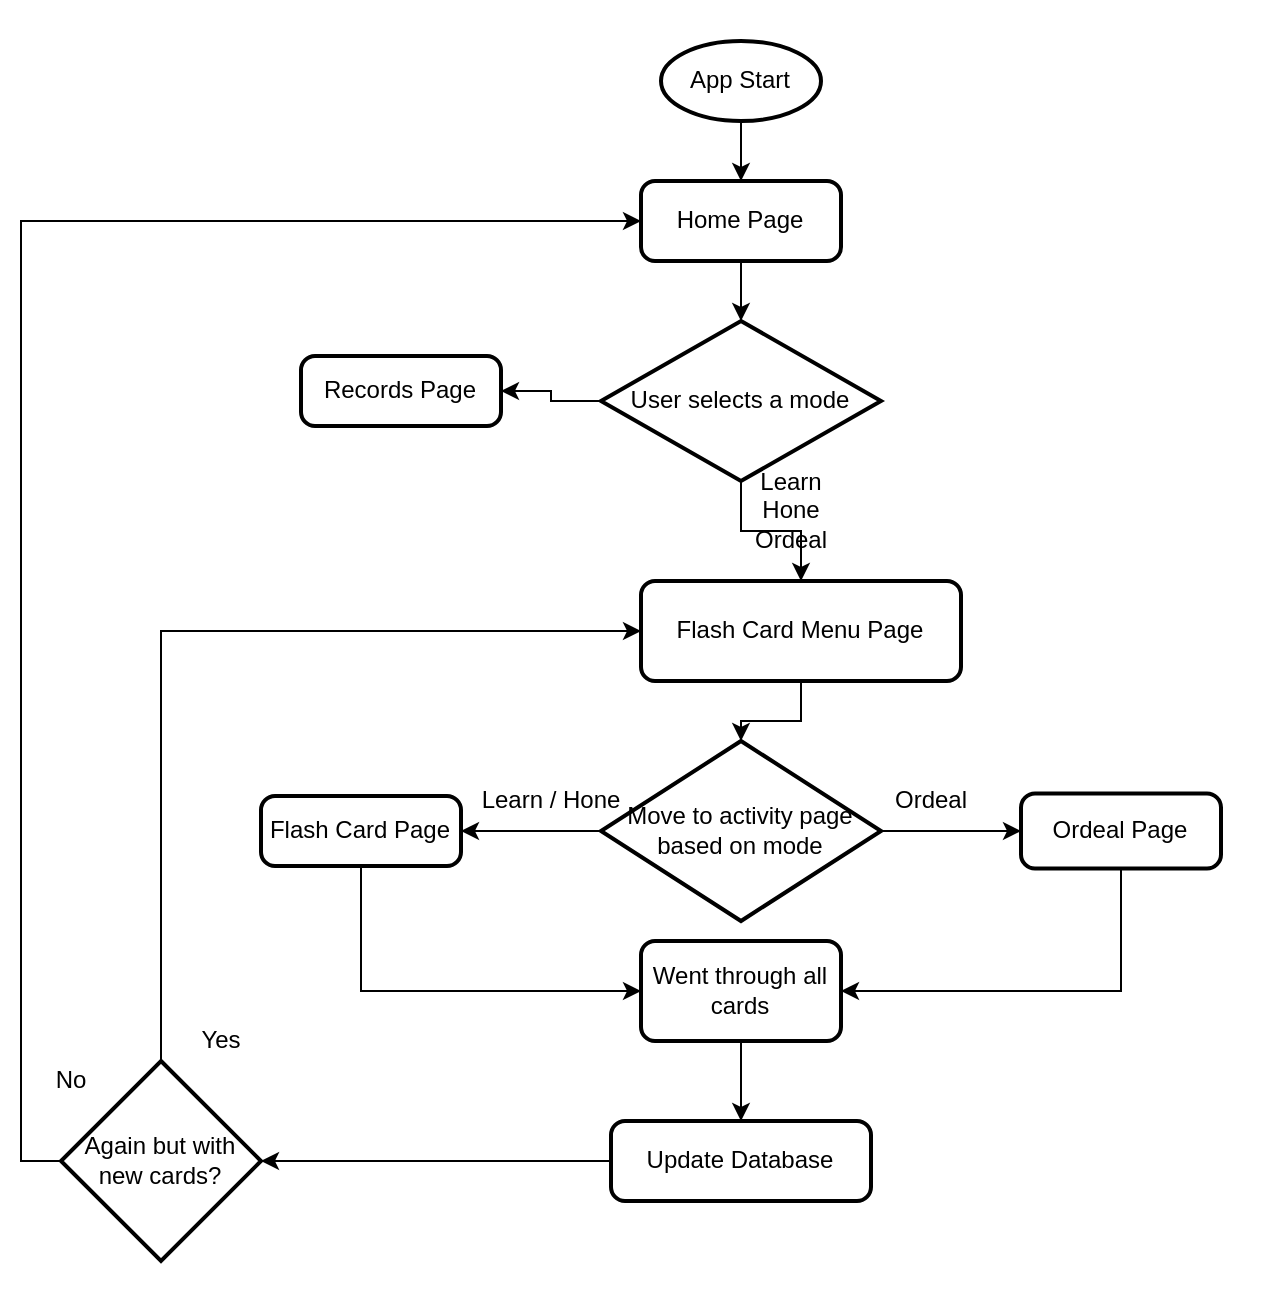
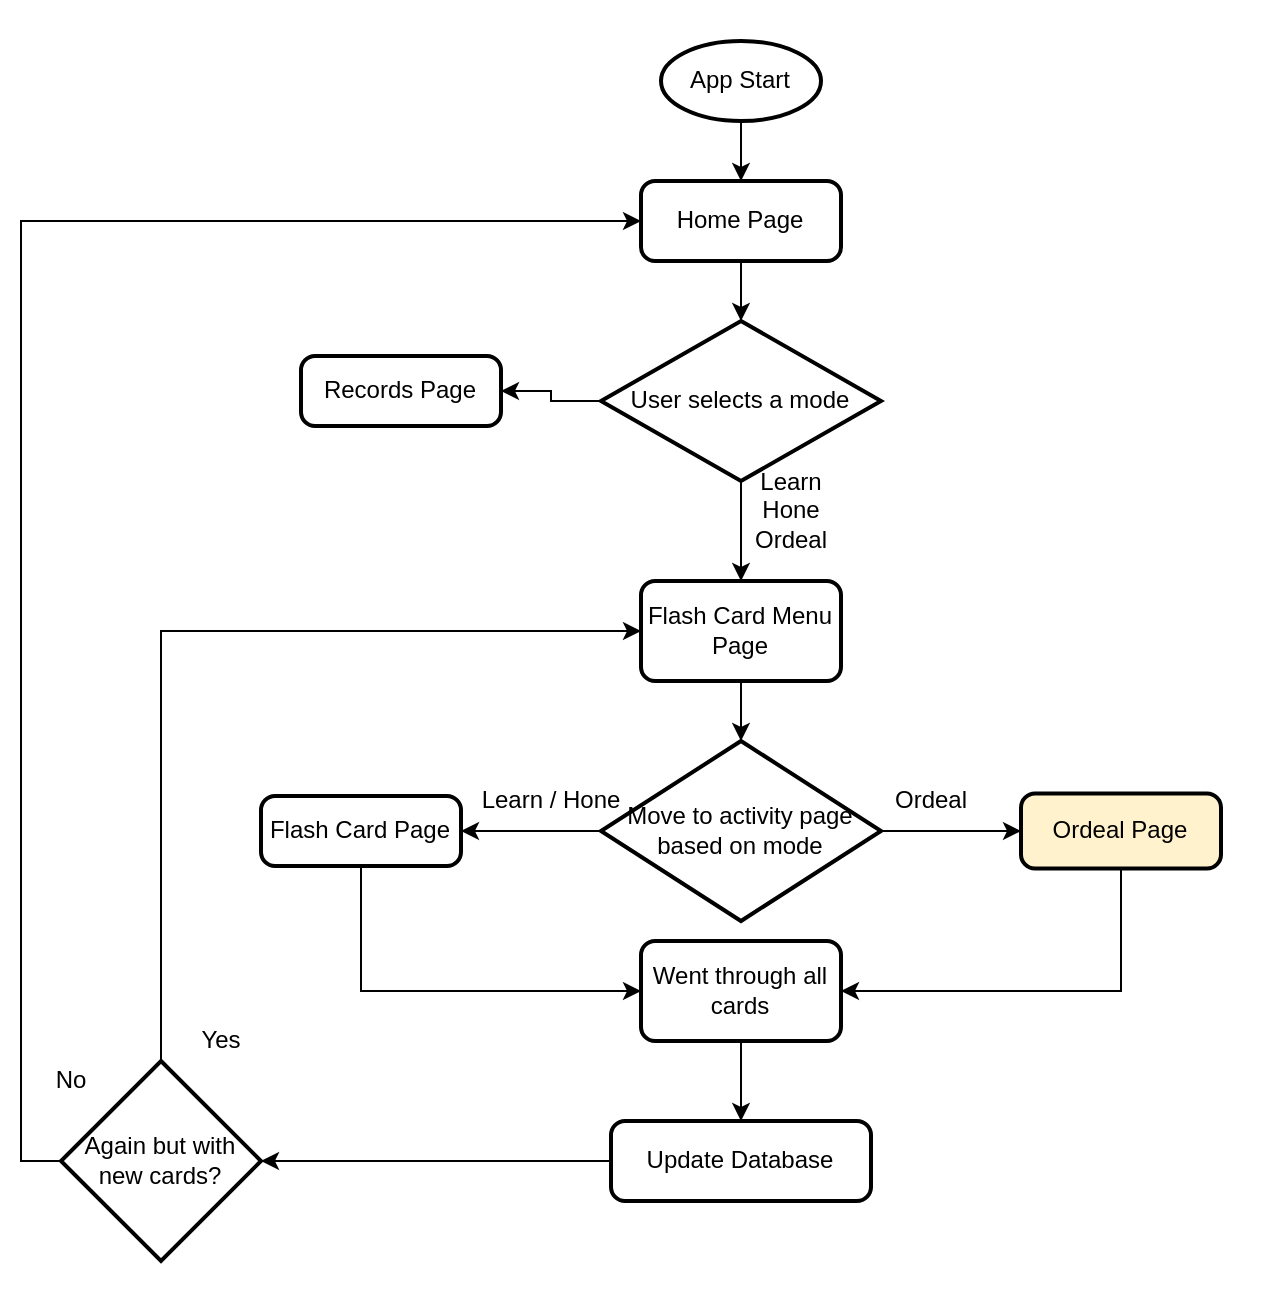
(801, 631) -> (741, 631)
(1121, 831) -> (1121, 831)
